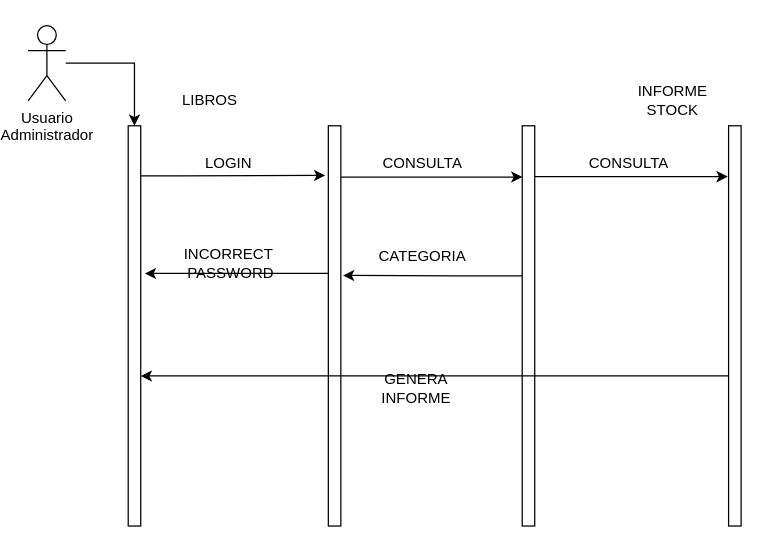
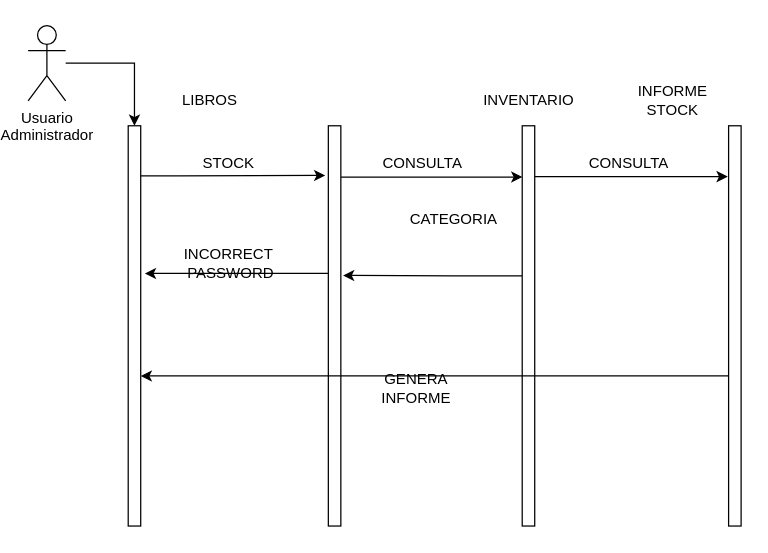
none -> (528, 101)
(229, 163) -> (229, 163)
(422, 257) -> (453, 219)
